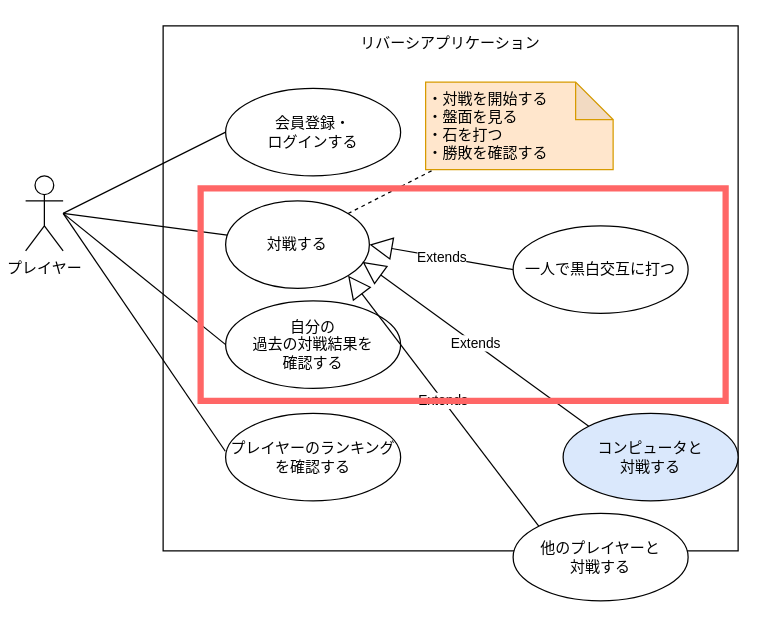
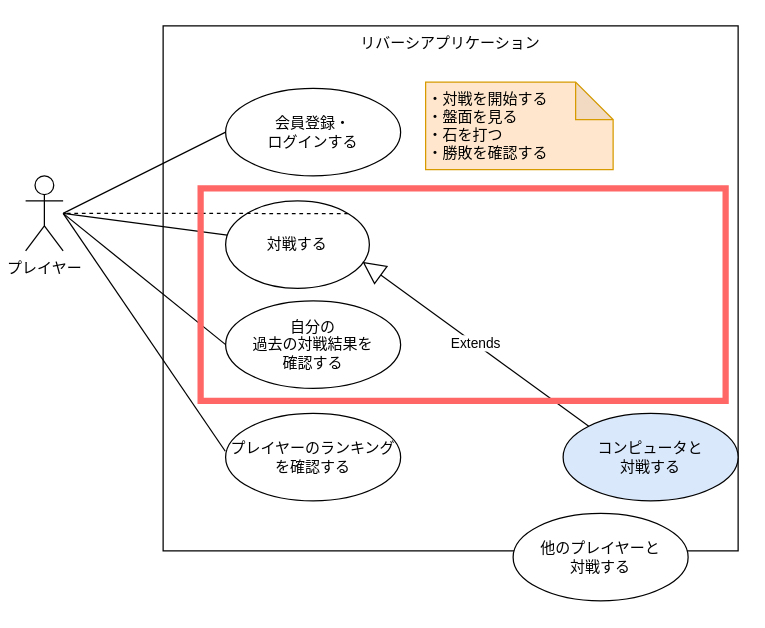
(370, 202) -> (211, 213)
(453, 259) -> none
(601, 269) -> none
(450, 410) -> none
